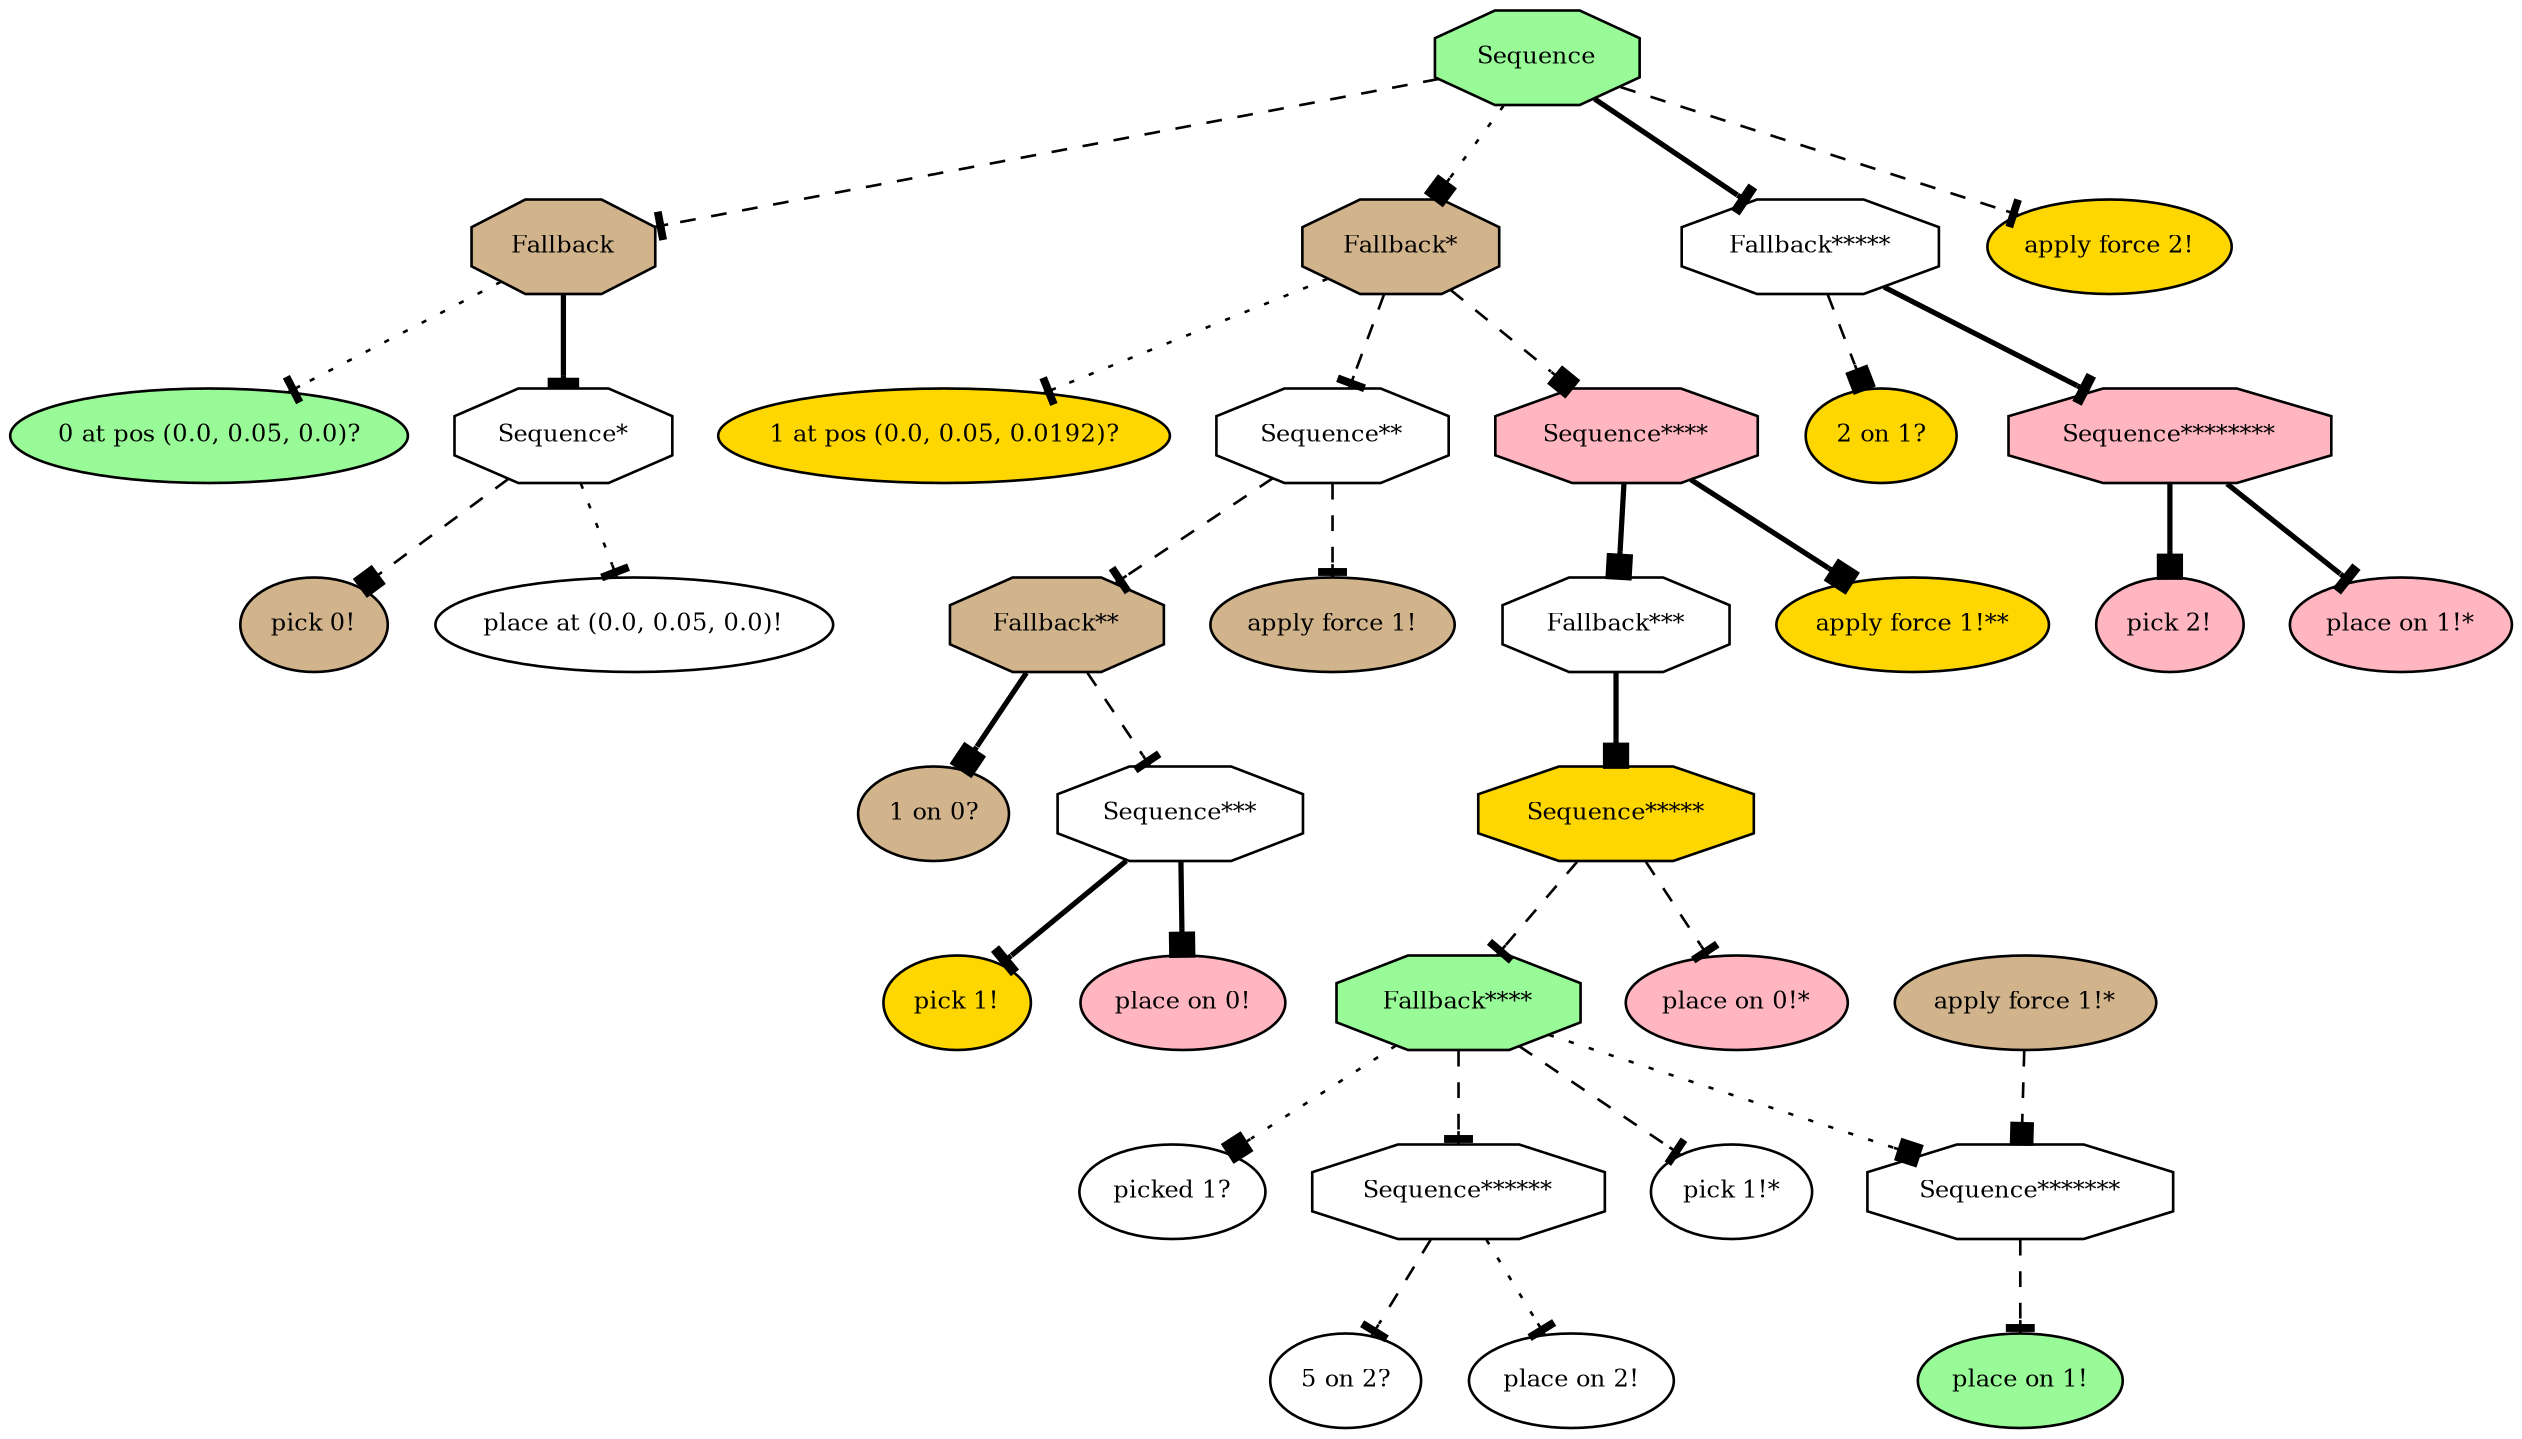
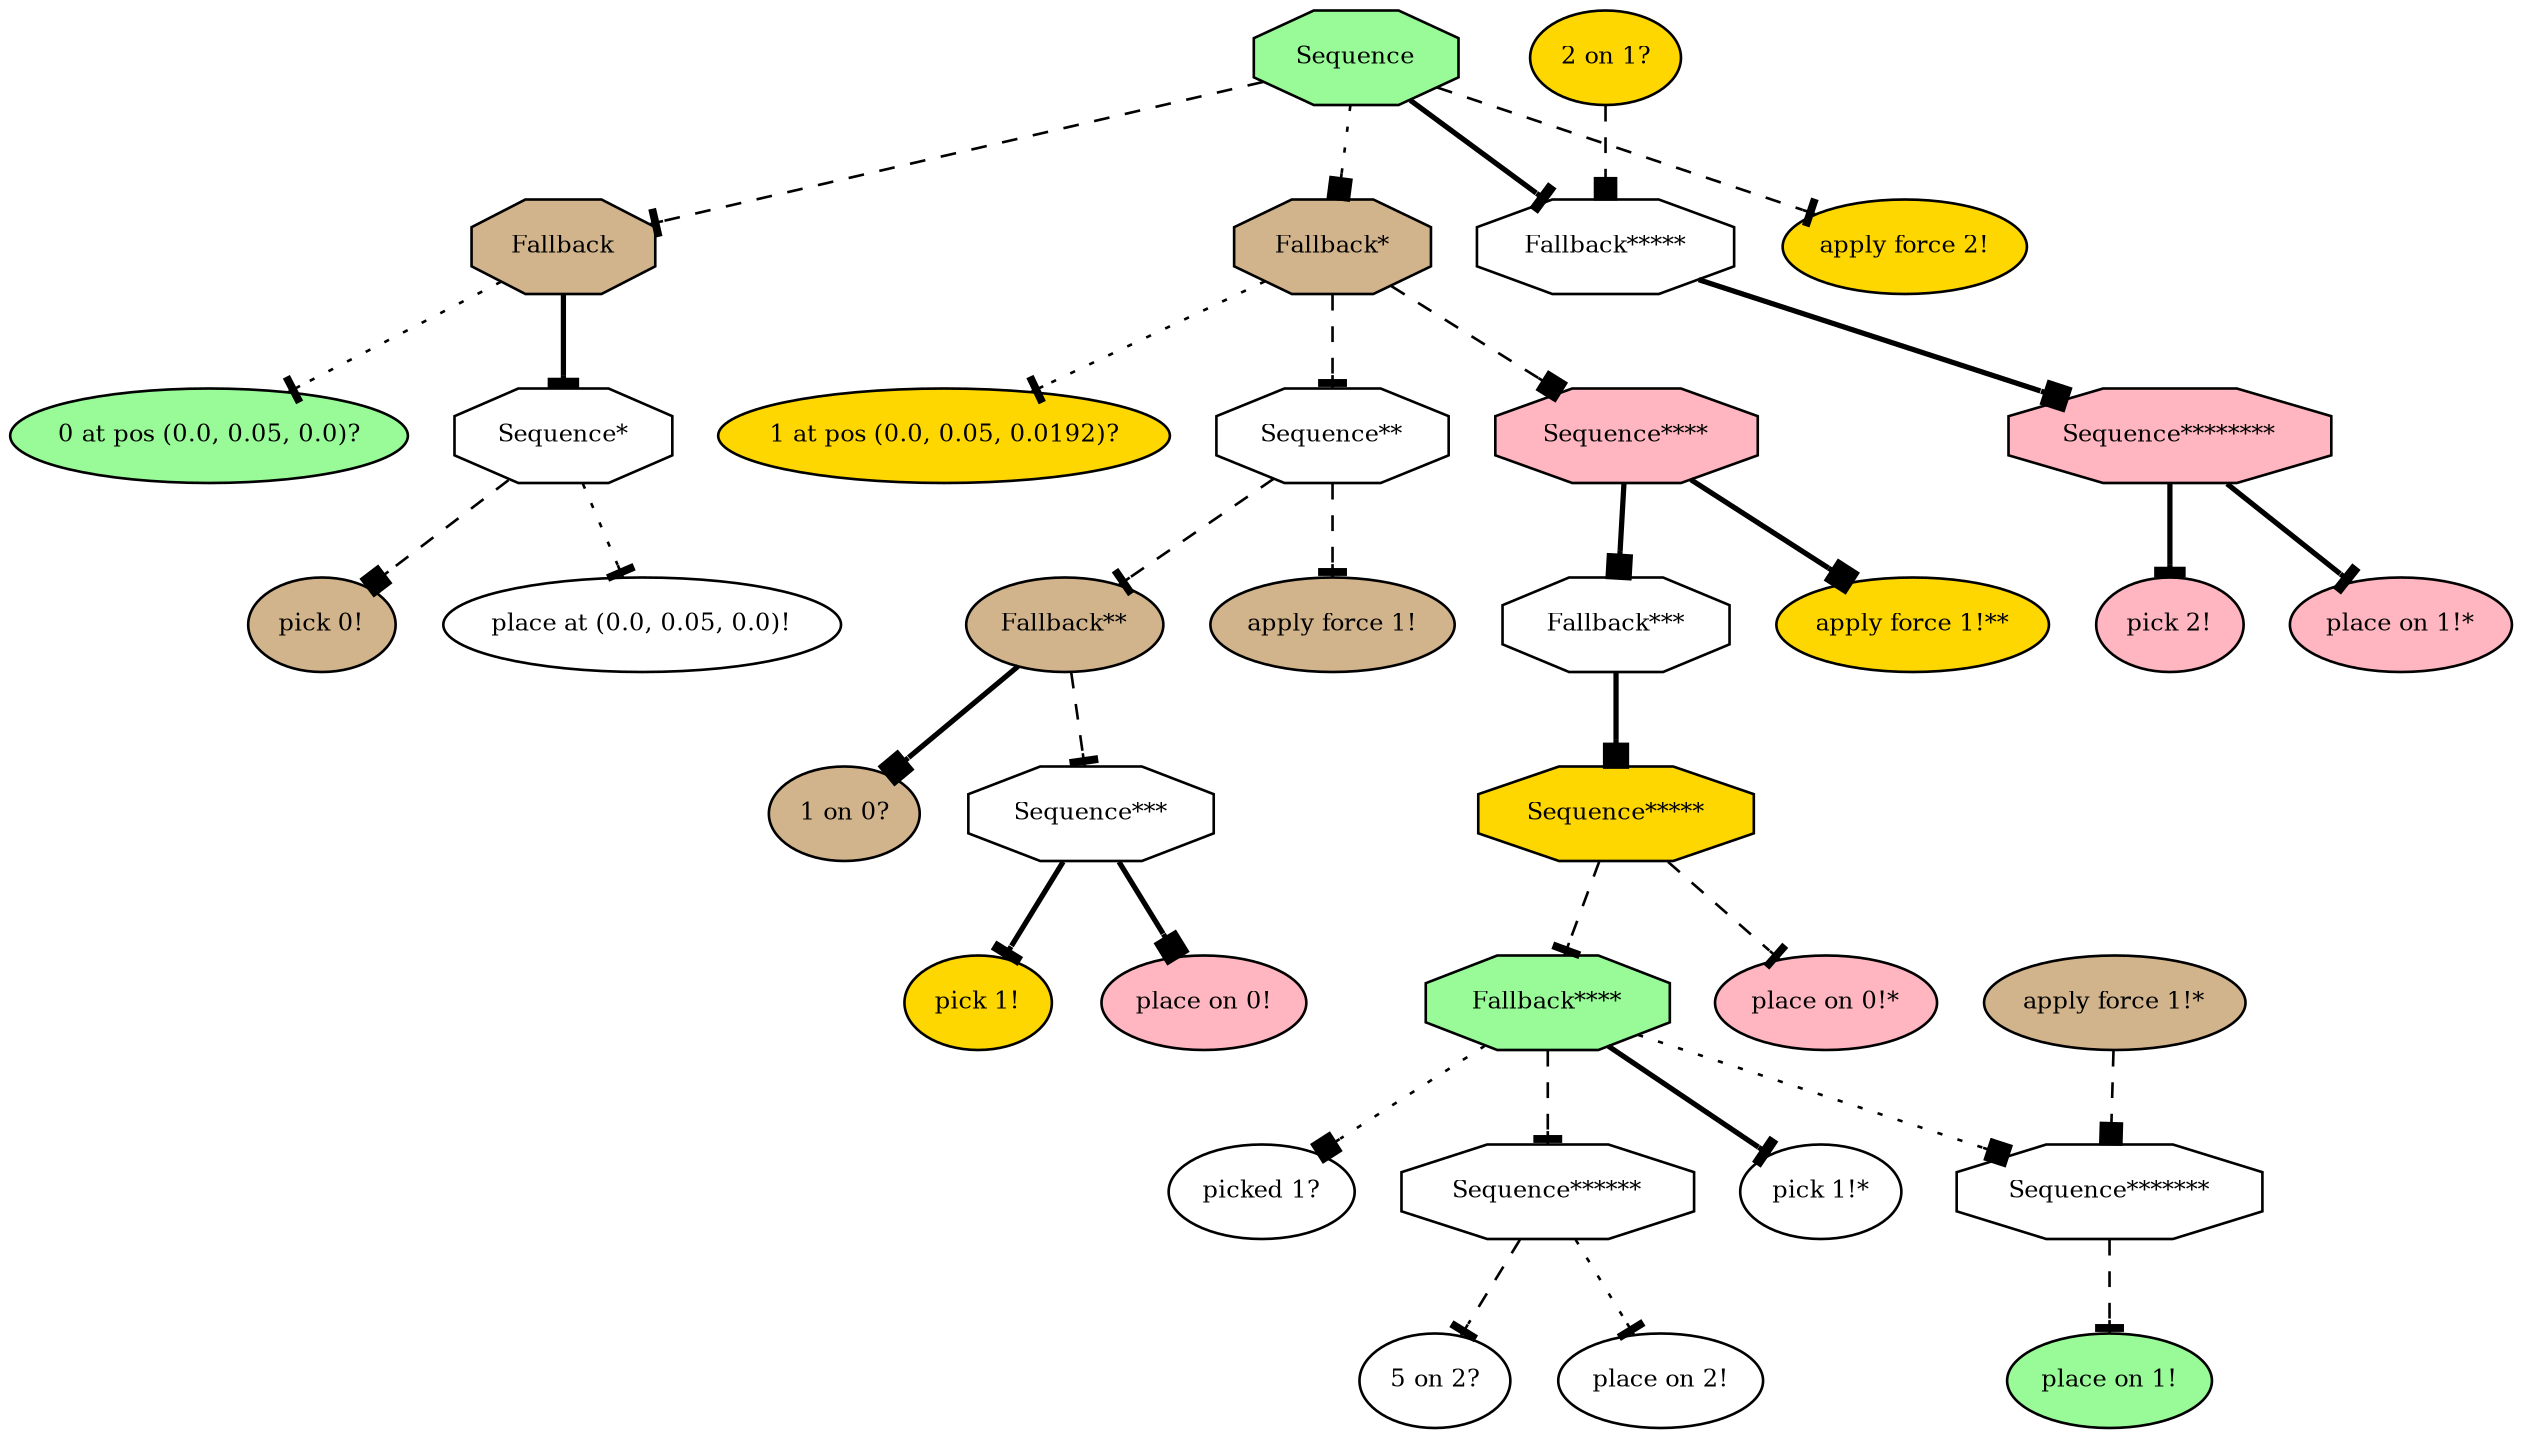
(1841, 330) -> (1606, 126)
(1980, 336) -> (1870, 335)
(2170, 517) -> (2170, 524)
(1057, 625) -> (1065, 625)
(1594, 1097) -> (1683, 1097)
